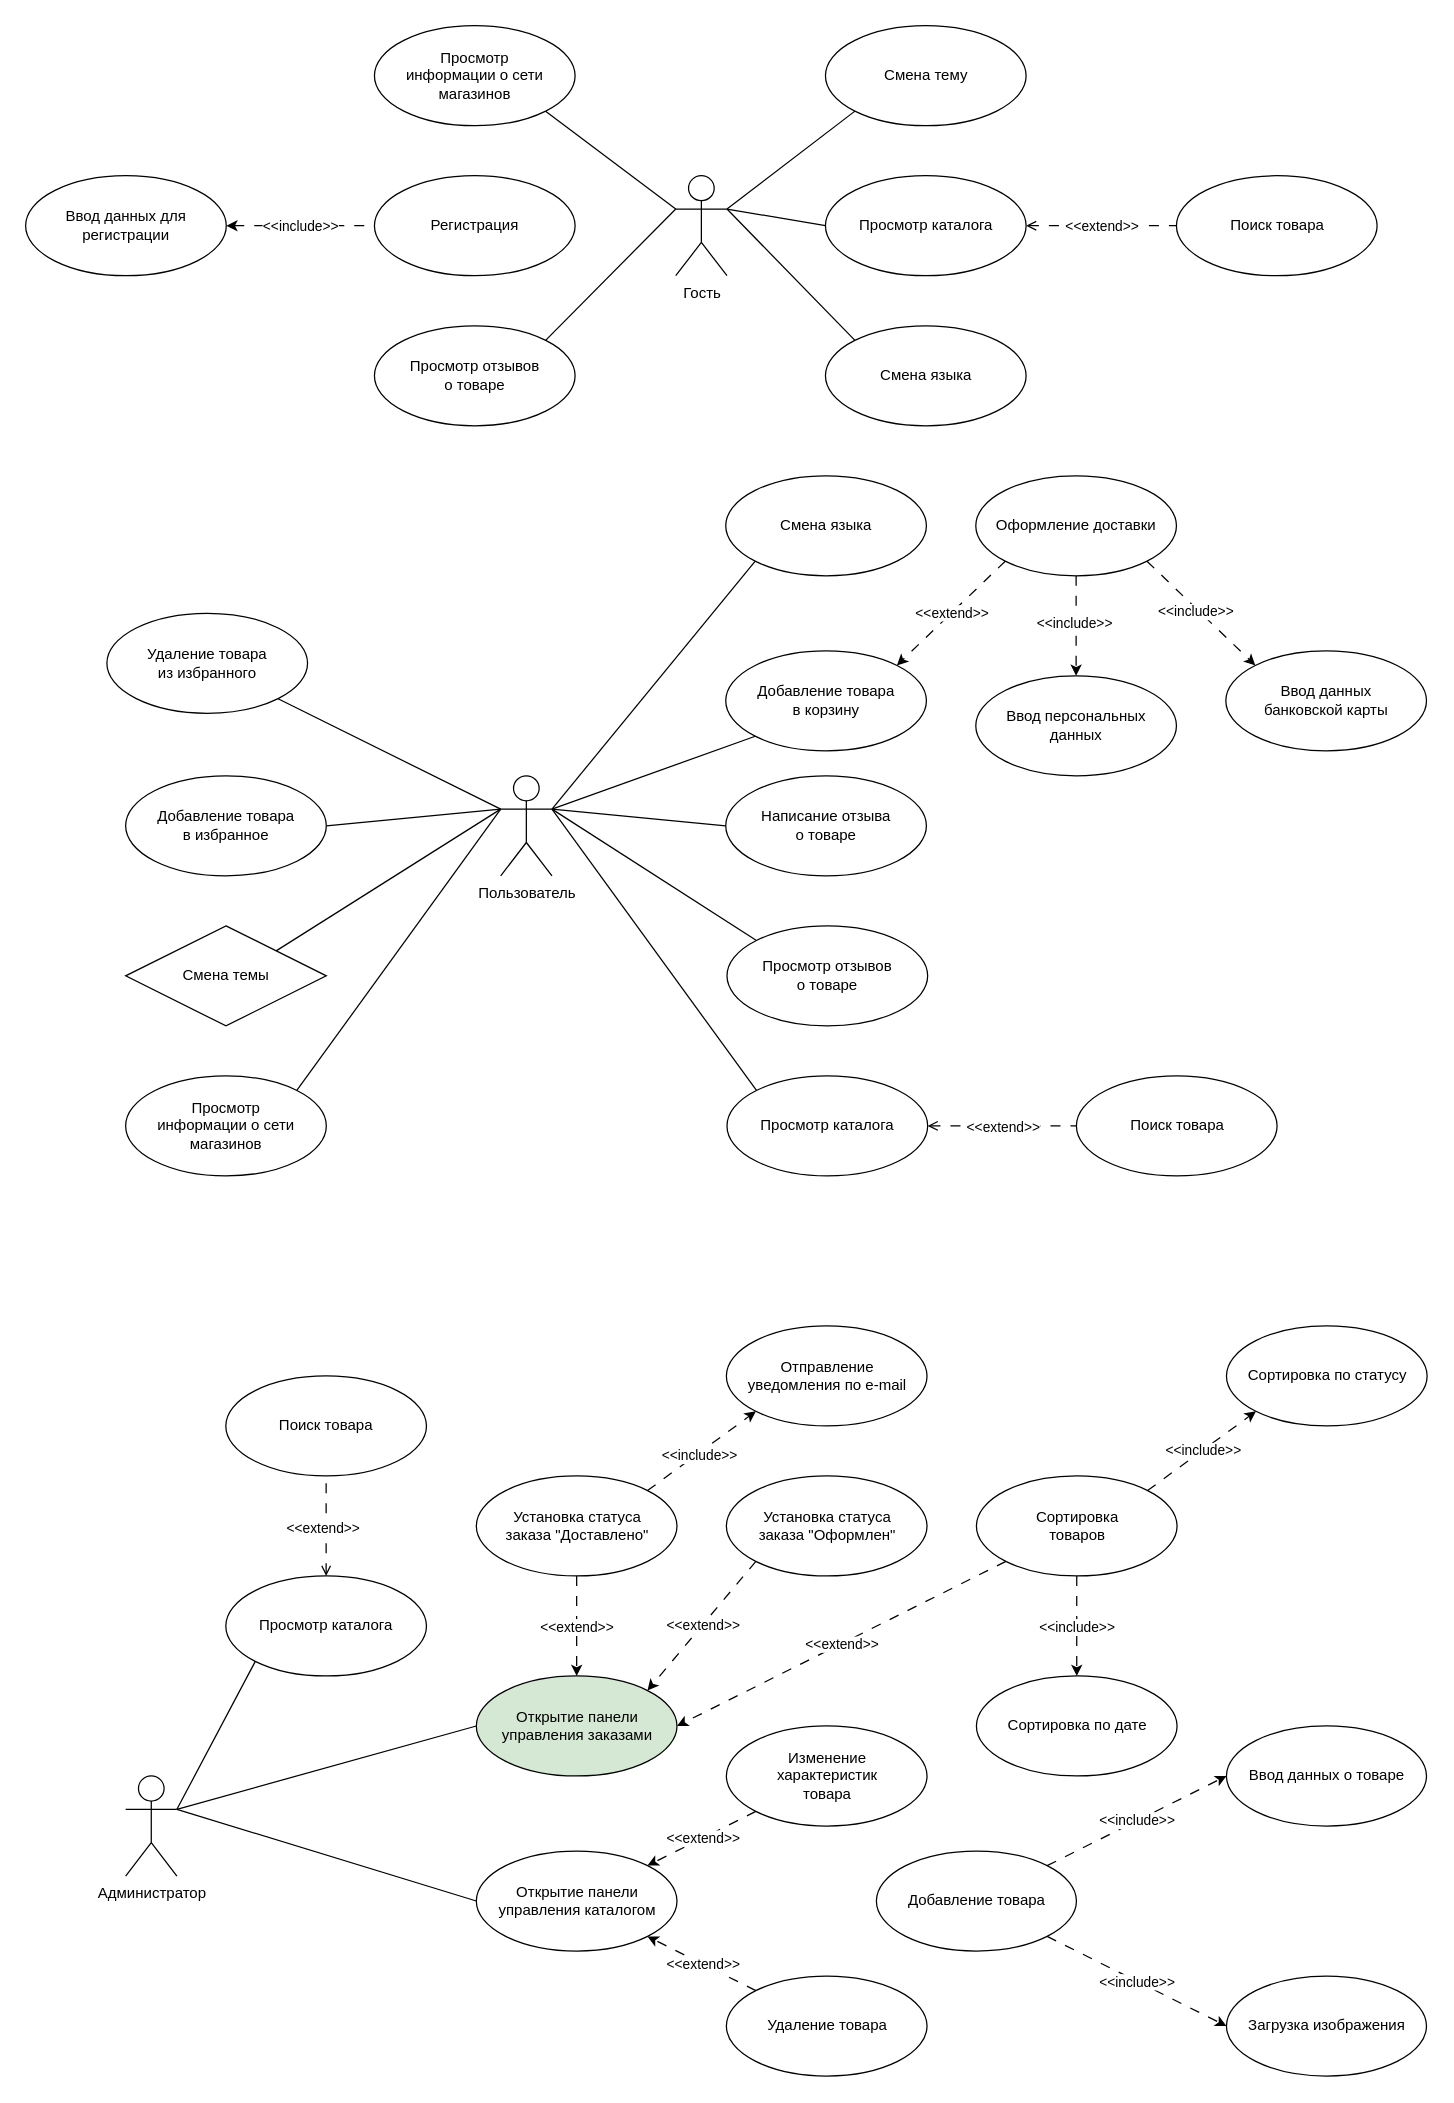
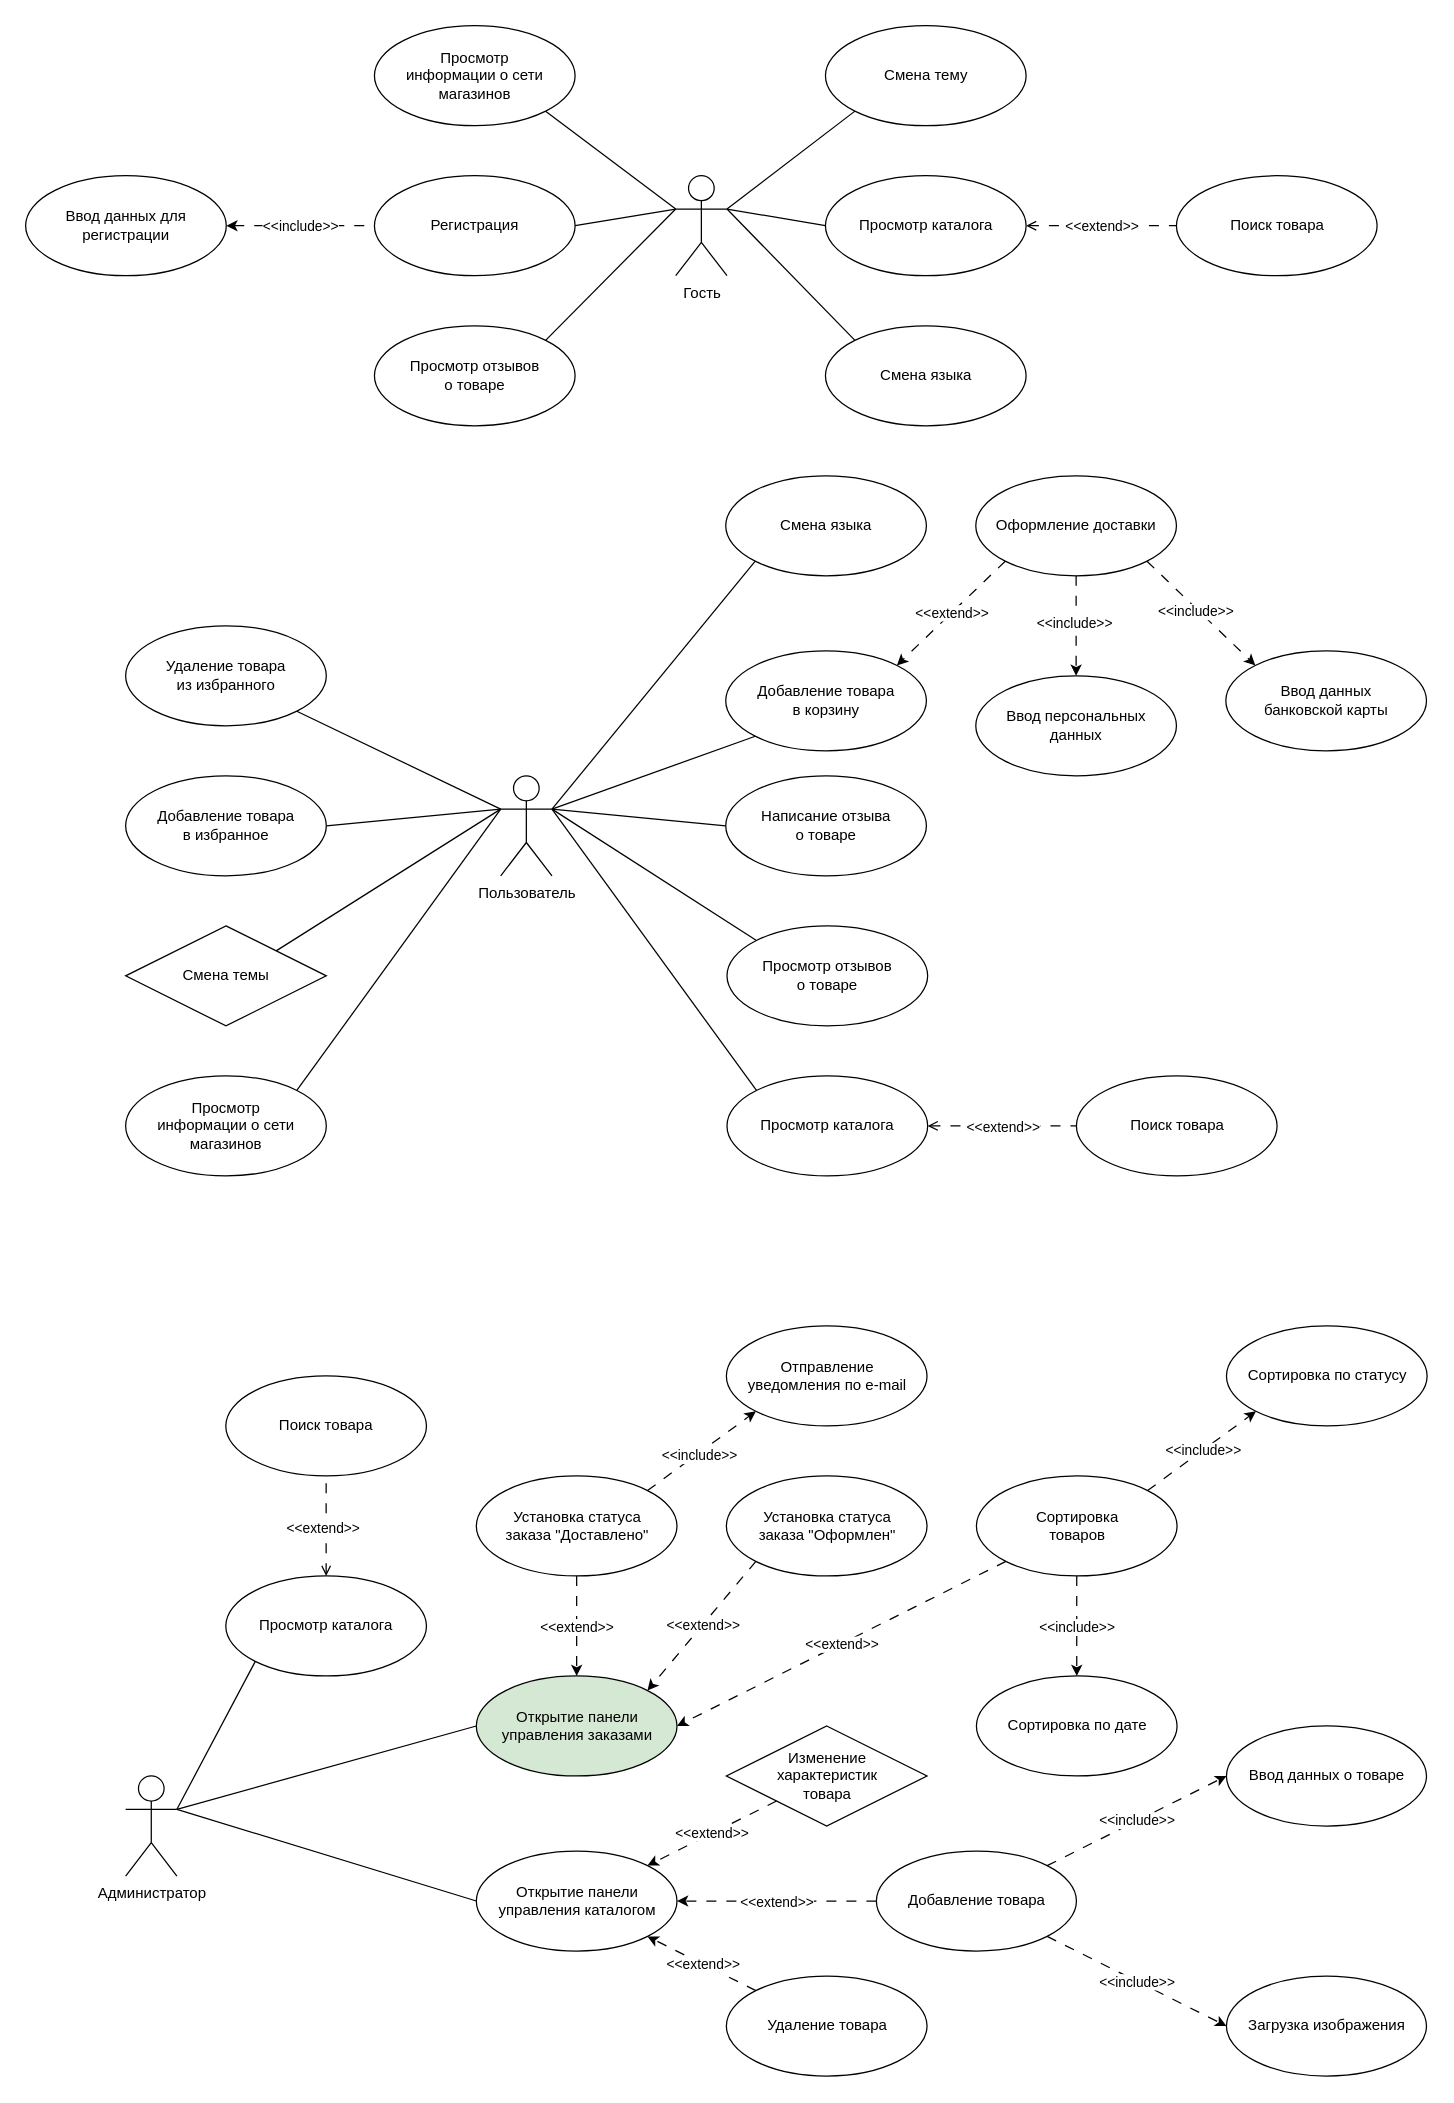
none -> (622, 218)
(207, 663) -> (226, 676)
(827, 1776) -> (827, 1776)
none -> (771, 1901)
